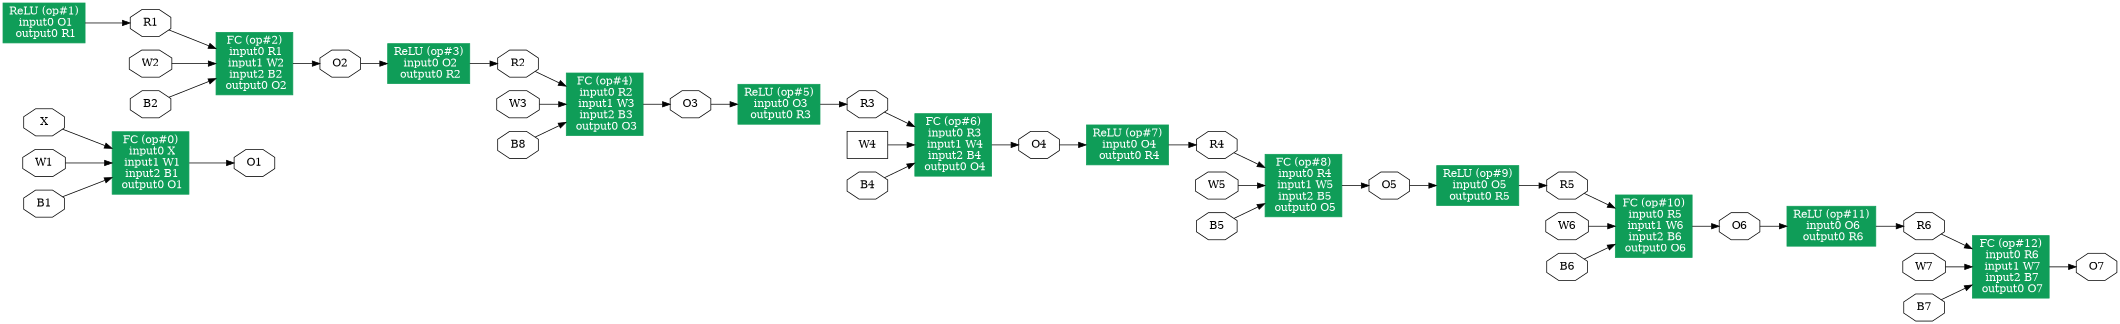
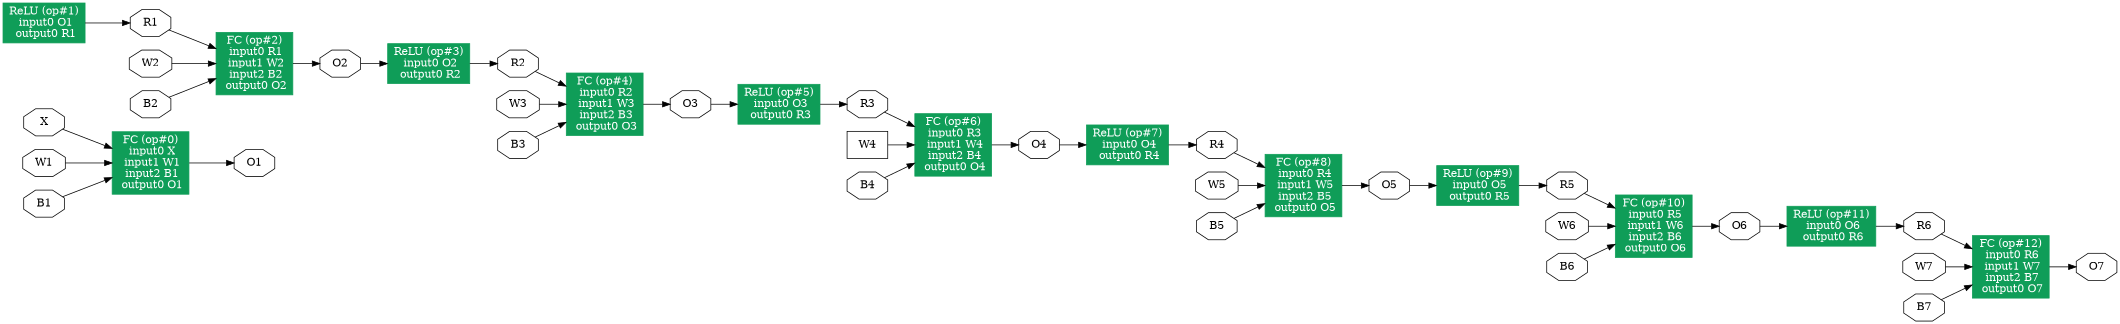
(518, 145) -> (518, 145)
